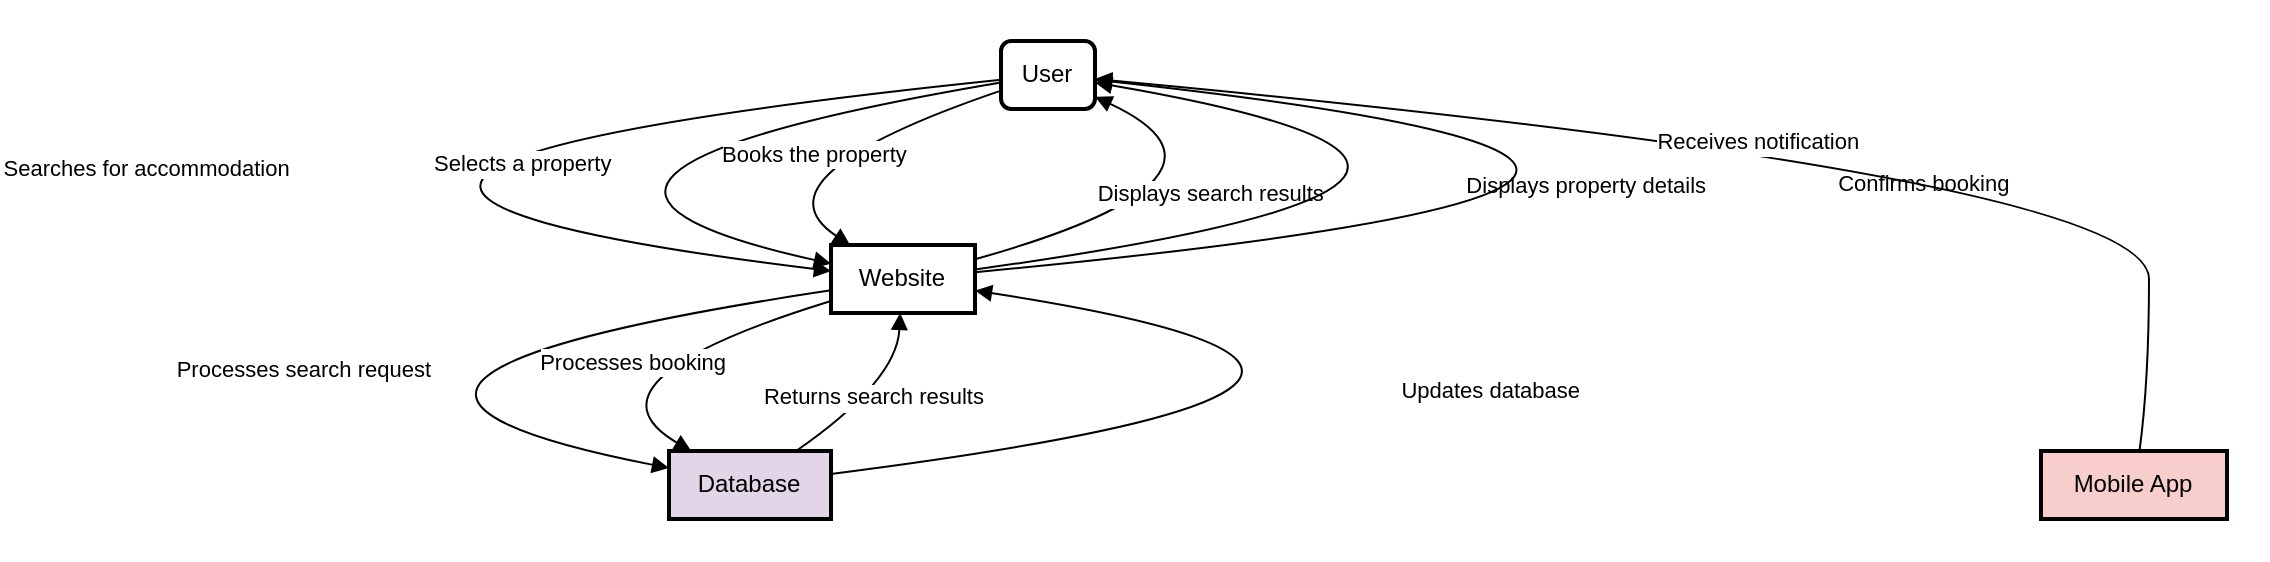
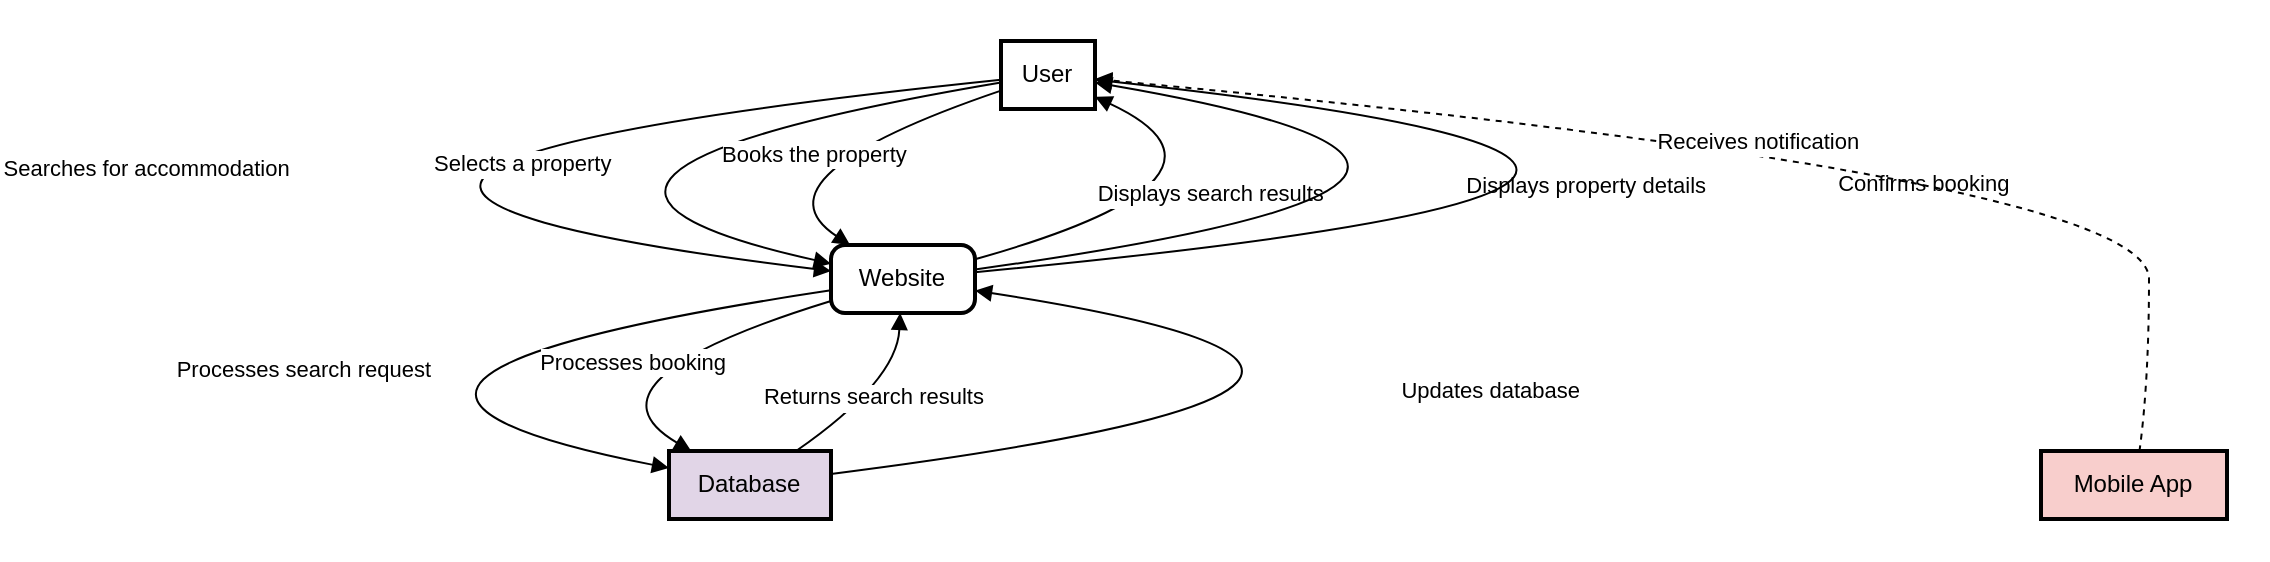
(1048, 75) -> (1048, 75)
(1440, 114) -> (1440, 114)
(903, 279) -> (903, 279)
